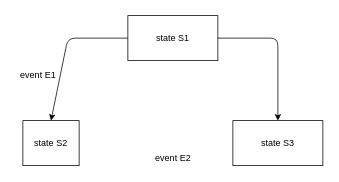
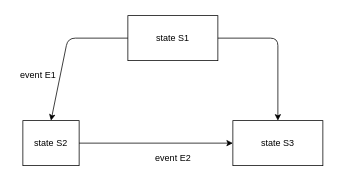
none -> (226, 143)
